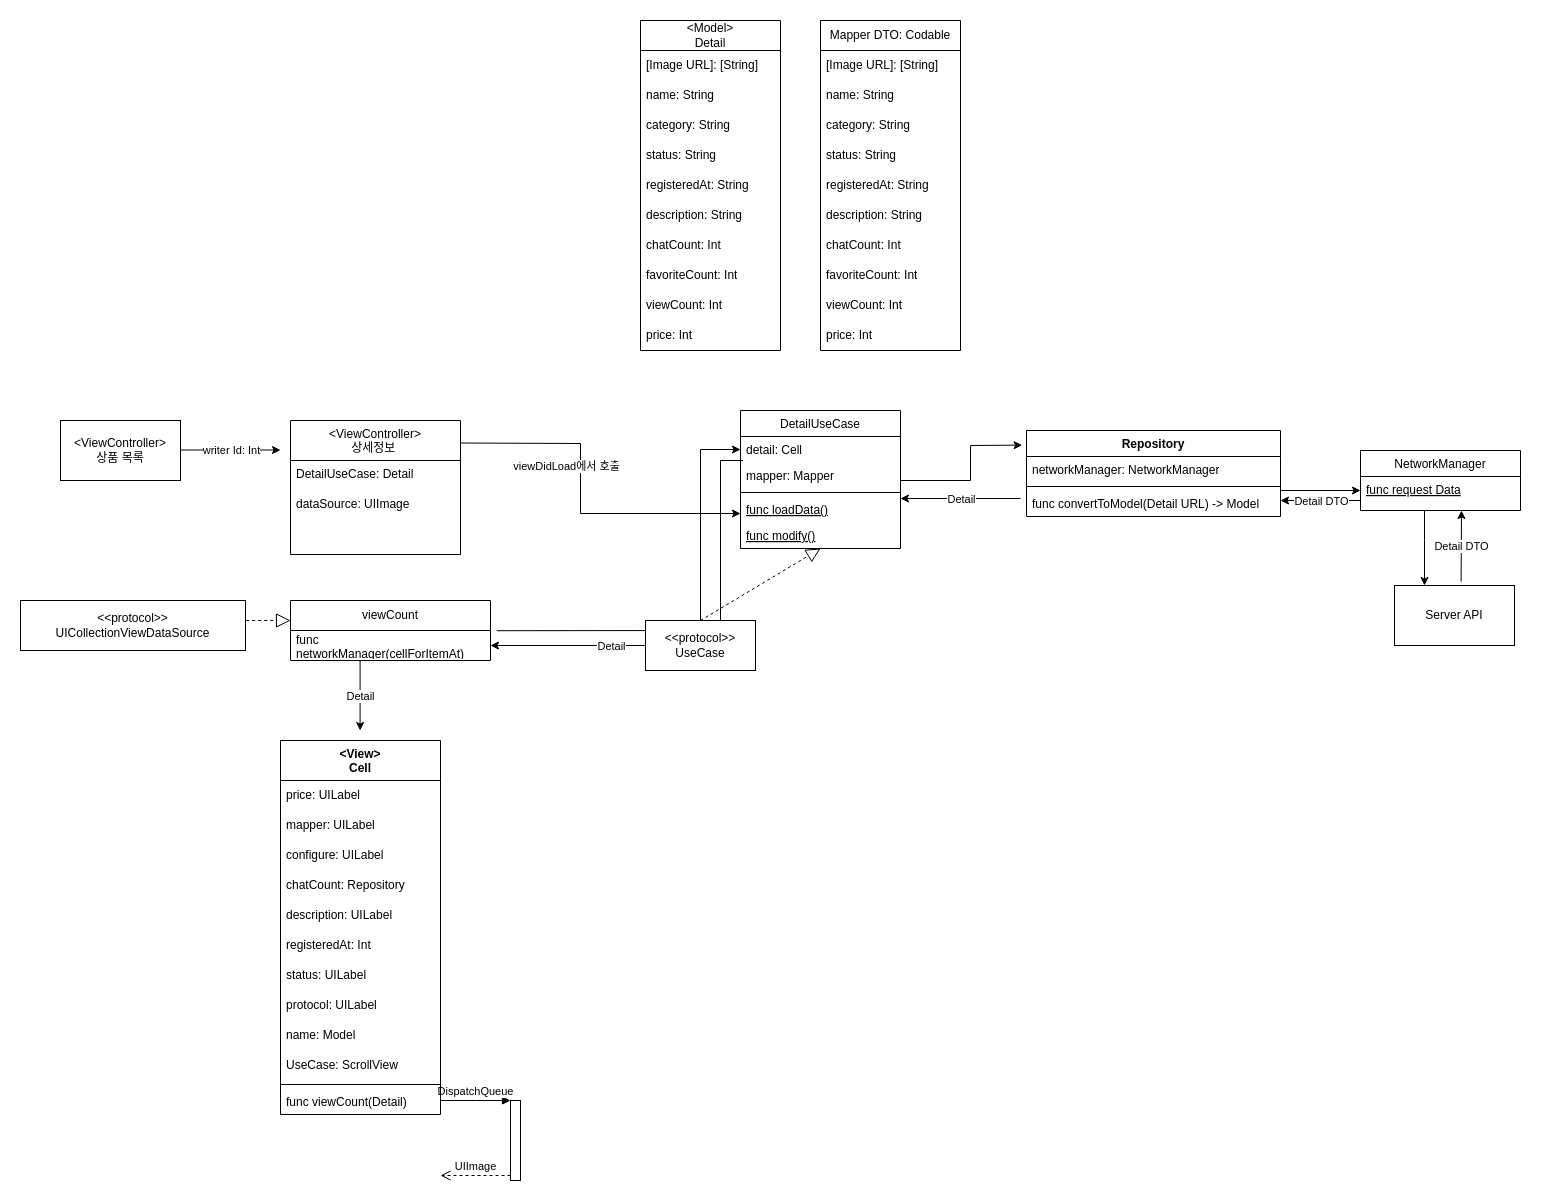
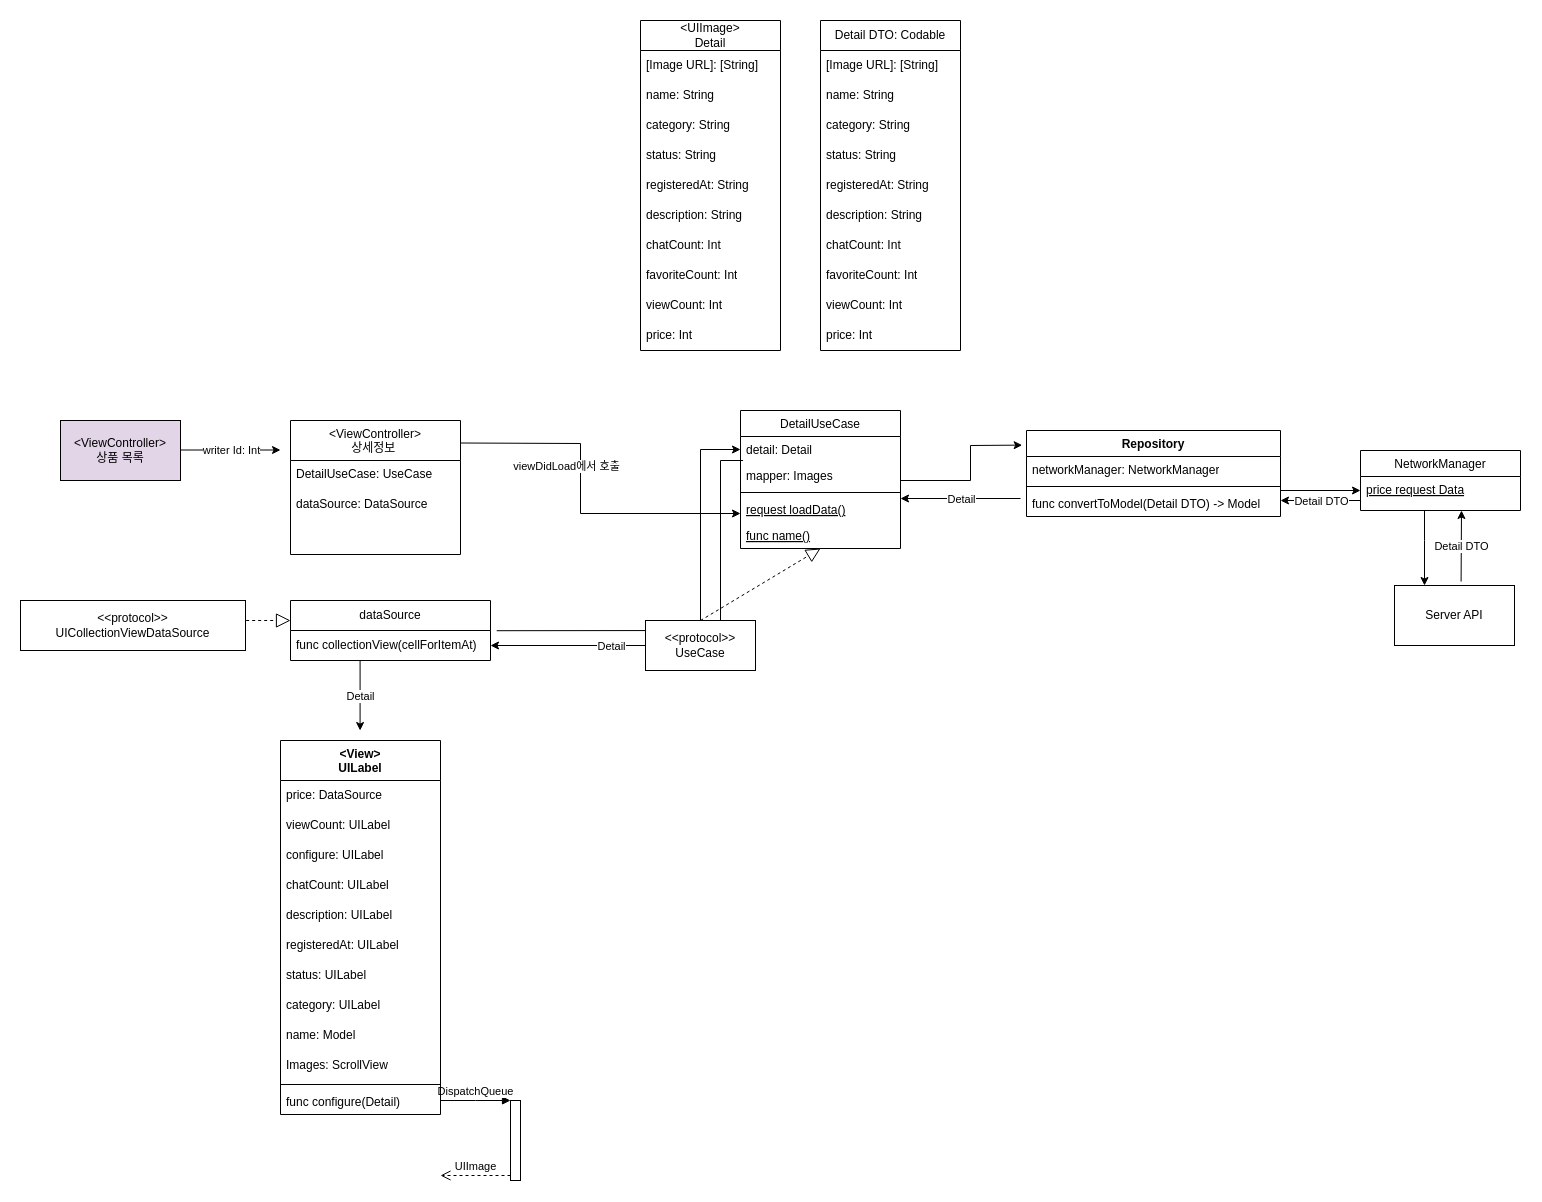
(711, 36) -> (711, 36)
(891, 36) -> (891, 36)
(777, 450) -> (784, 450)
(121, 451) -> (121, 451)
(357, 474) -> (364, 474)
(790, 477) -> (790, 477)
(1420, 490) -> (1422, 490)
(357, 504) -> (367, 504)
(1154, 505) -> (1154, 505)
(793, 510) -> (803, 510)
(787, 536) -> (781, 536)
(391, 616) -> (391, 616)
(392, 646) -> (392, 646)
(361, 762) -> (361, 762)
(327, 796) -> (339, 796)
(332, 826) -> (341, 826)
(352, 886) -> (342, 886)
(339, 946) -> (351, 946)
(337, 1006) -> (339, 1006)
(343, 1066) -> (339, 1066)
(354, 1103) -> (354, 1103)
